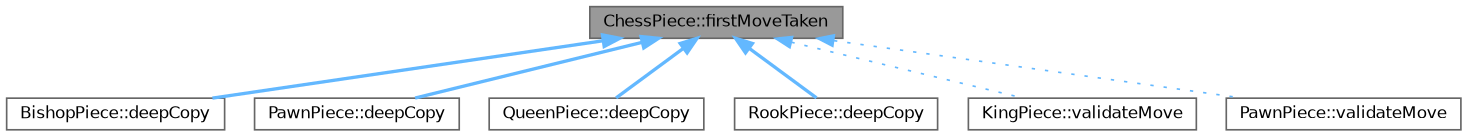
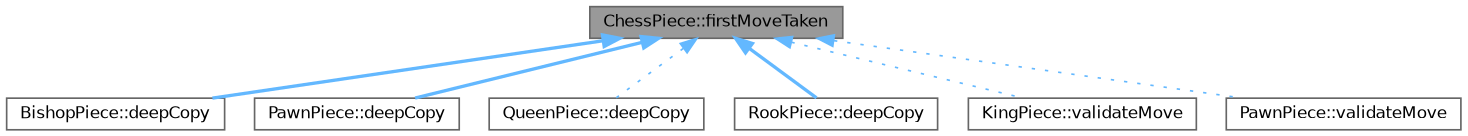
(650, 73) -> (650, 73)
